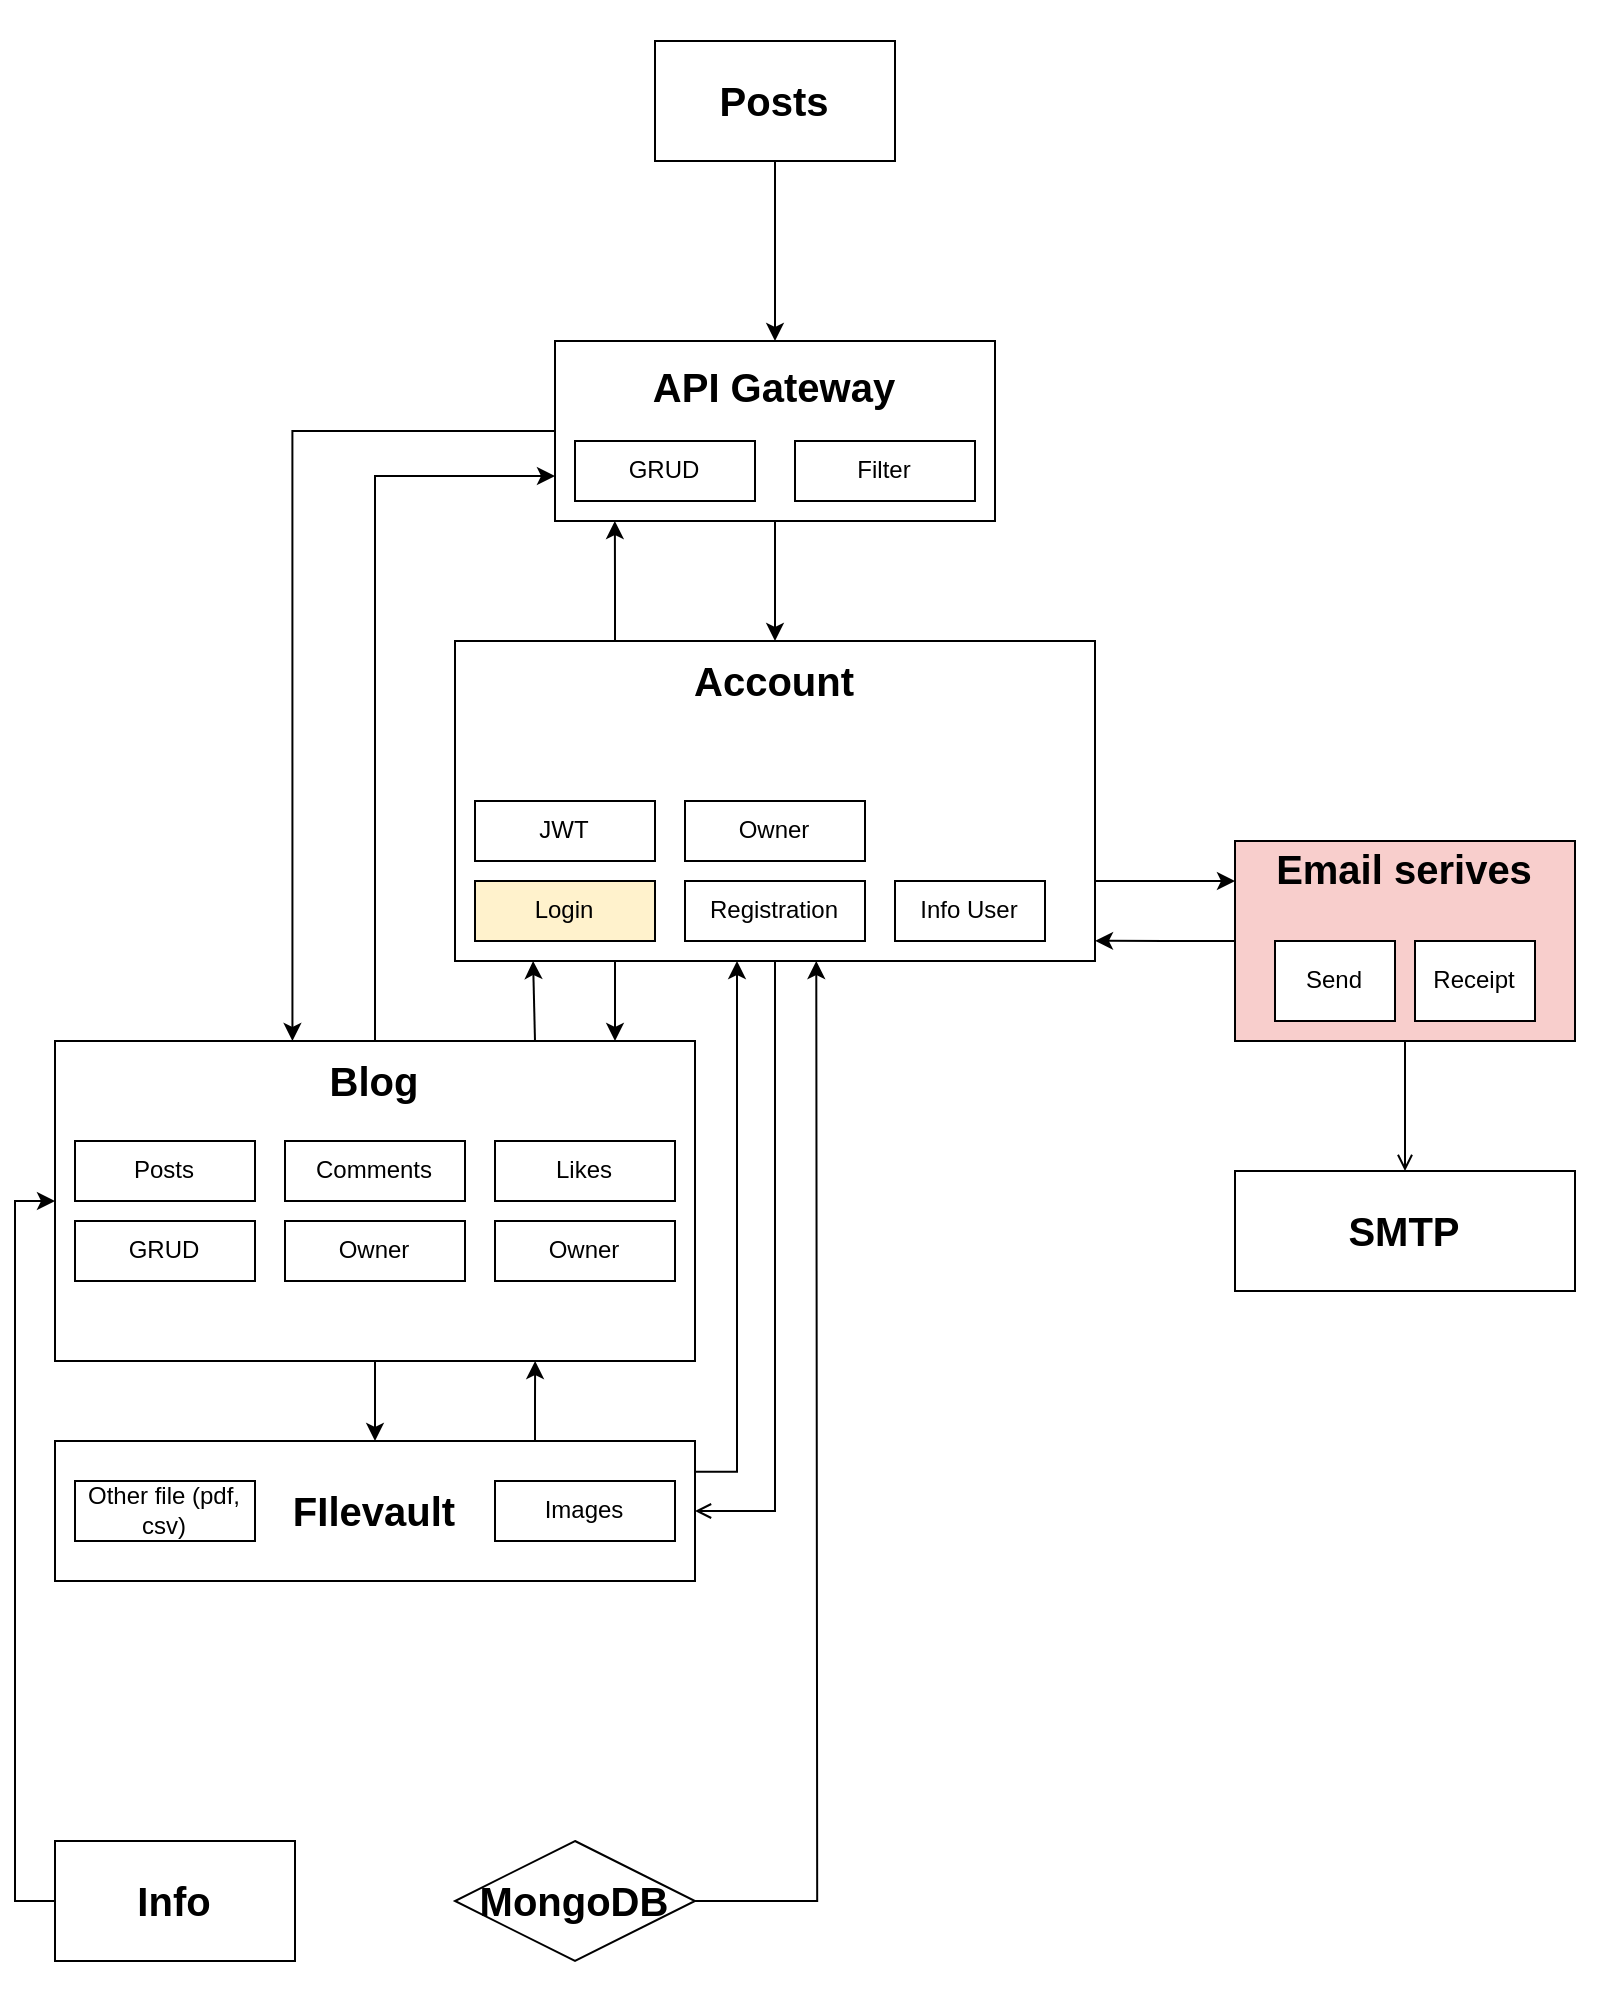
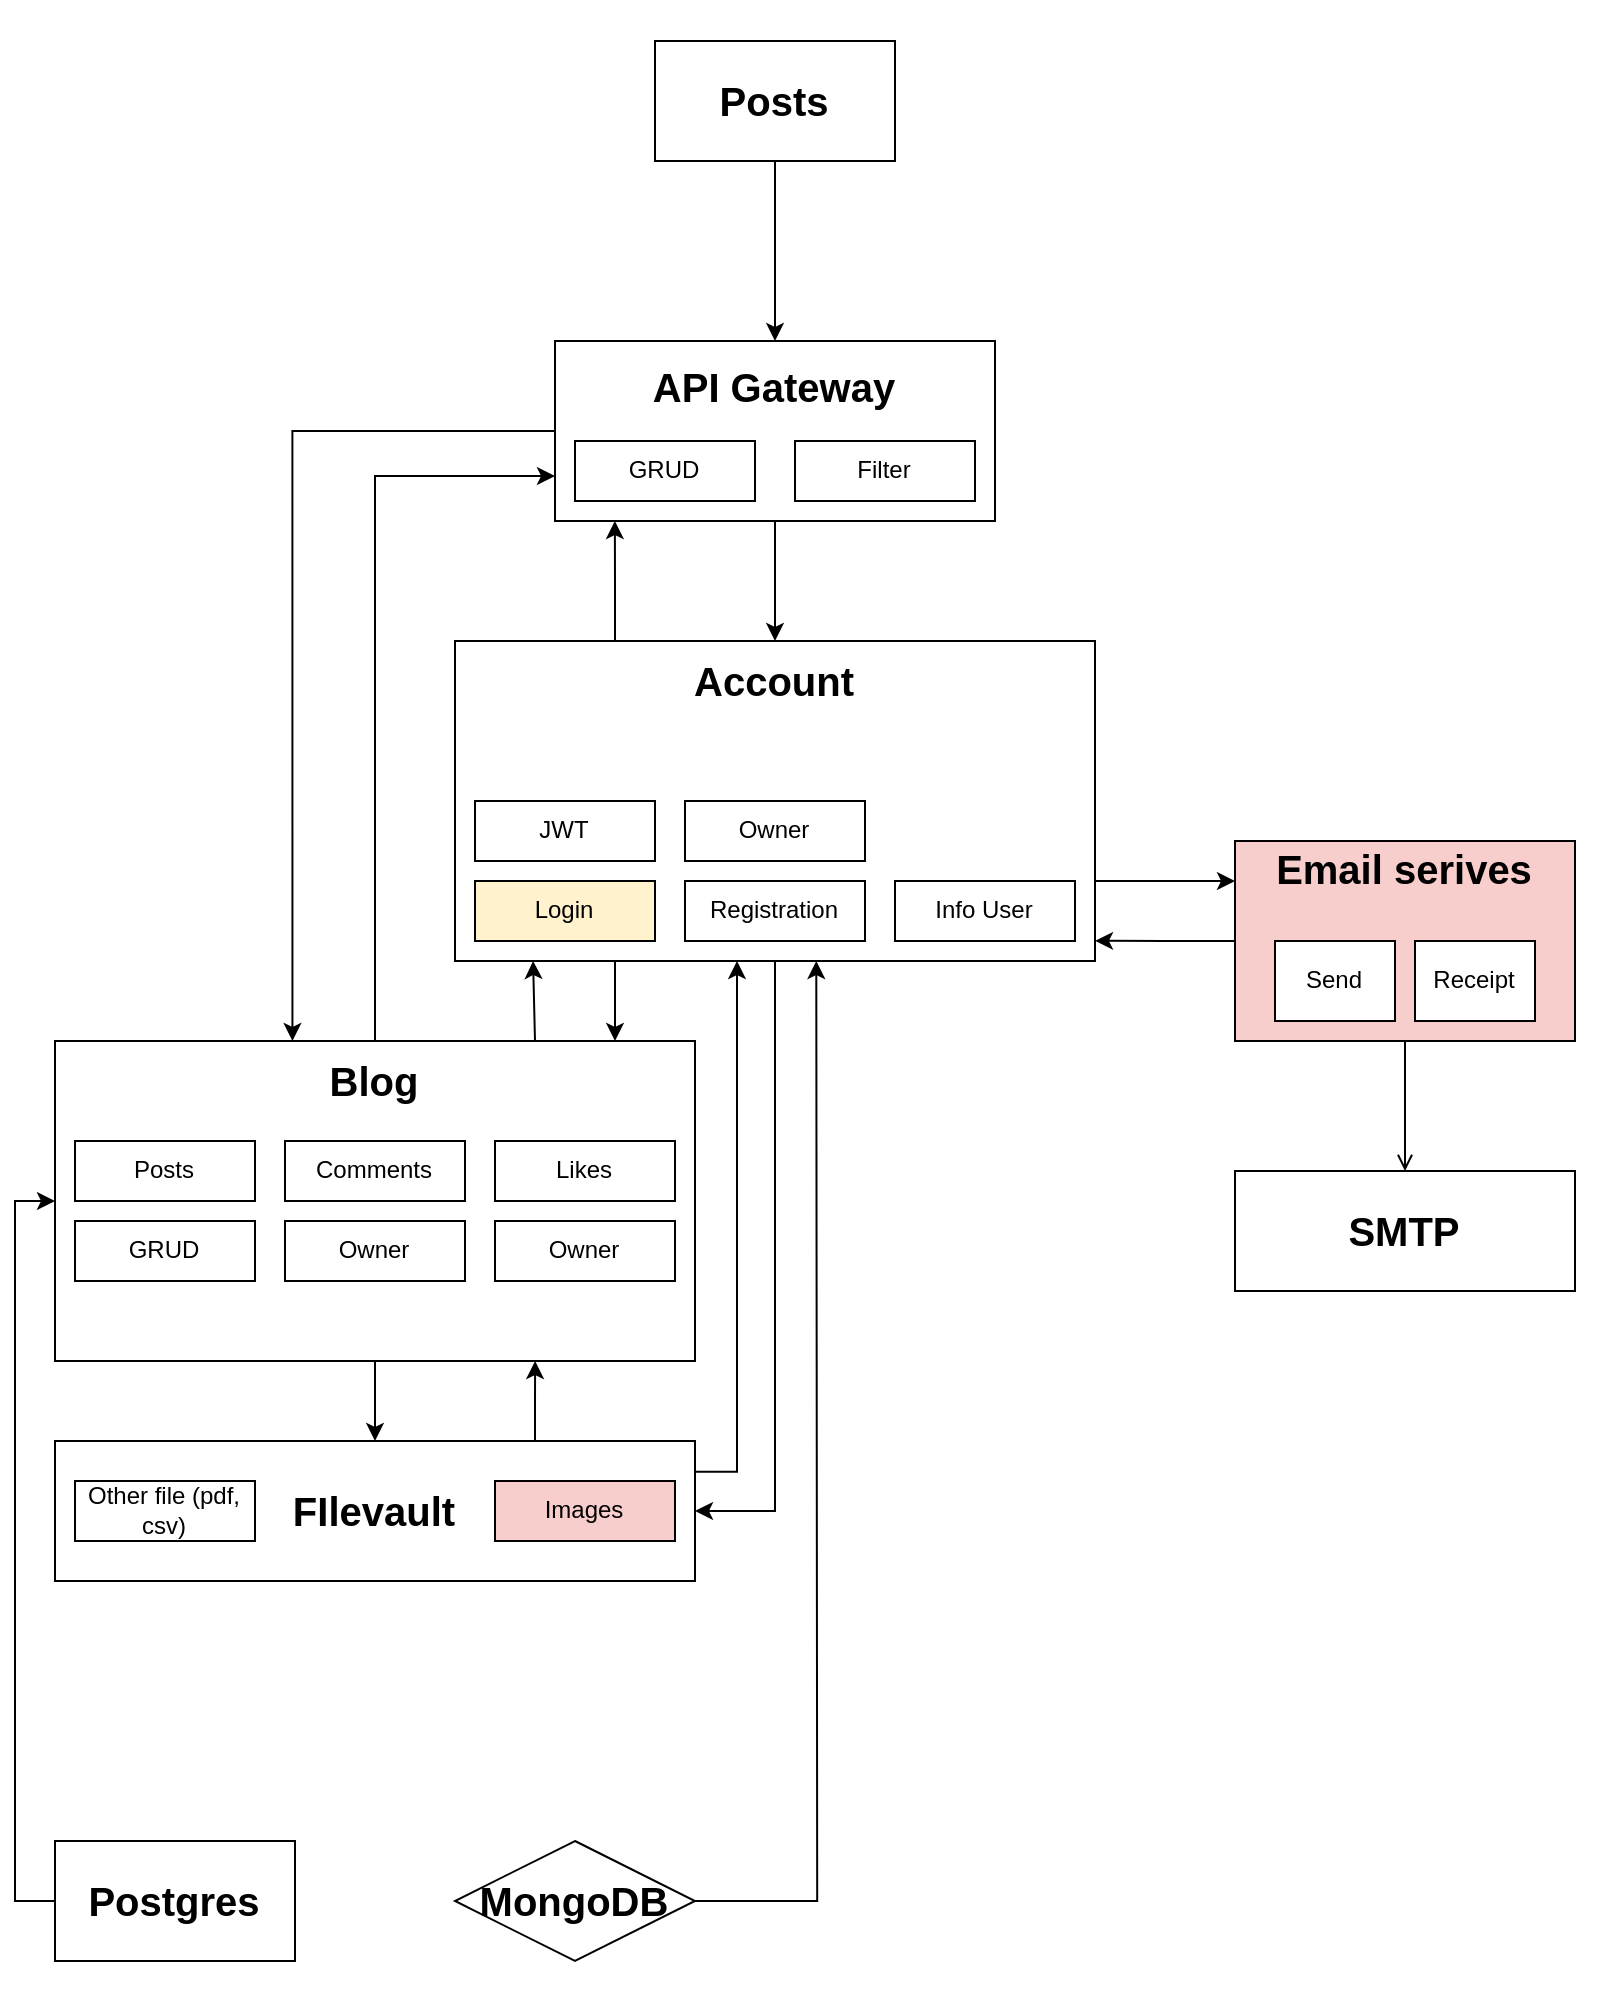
(970, 911) -> (985, 911)
(585, 1511) -> (585, 1511)
(707, 1511) -> (710, 1511)
(175, 1901) -> (175, 1901)
